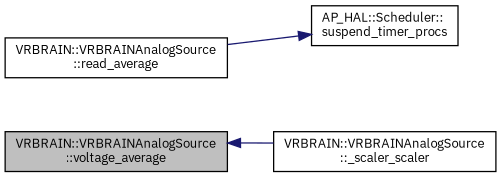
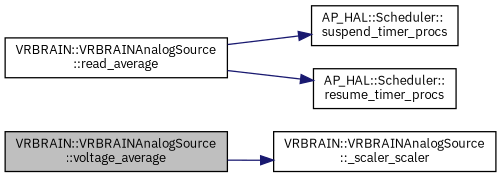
none -> (385, 89)
(257, 143) -> (244, 160)
